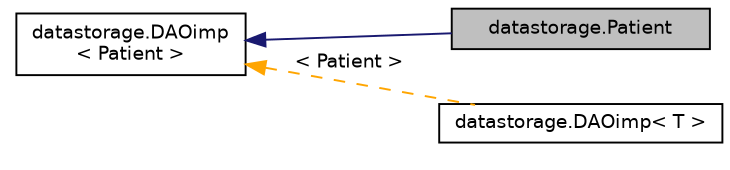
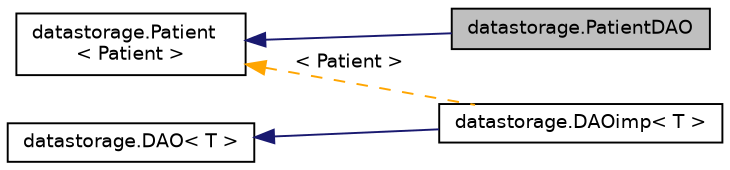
(581, 29) -> (581, 29)
(131, 44) -> (131, 44)
none -> (131, 143)
